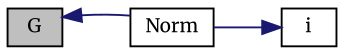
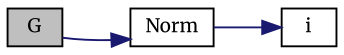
(106, 15) -> (87, 40)
